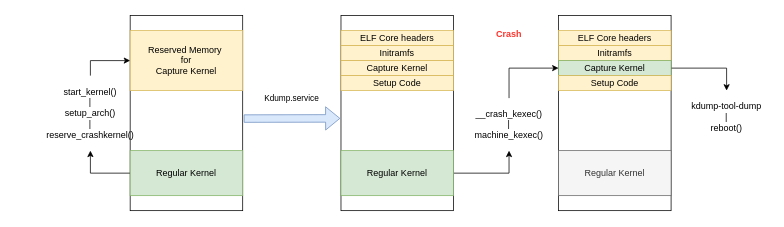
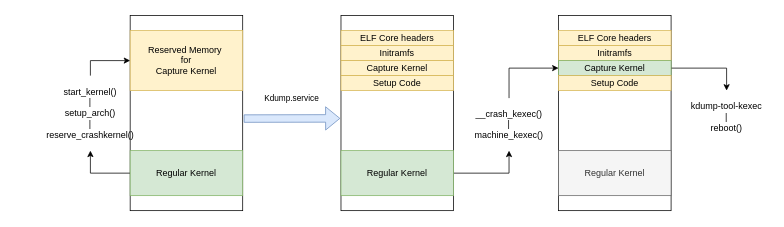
(509, 34) -> none
(726, 117) -> (726, 117)
